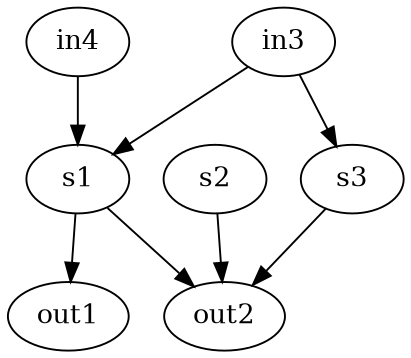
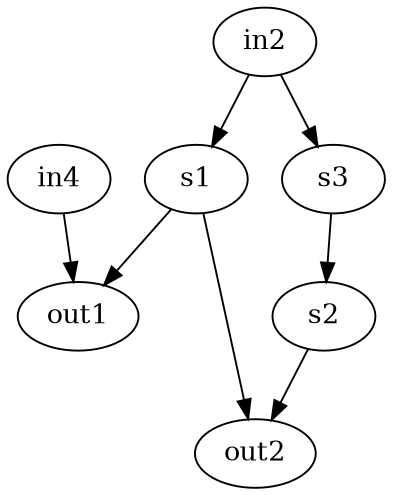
(284, 42) -> (265, 42)
(78, 101) -> (67, 238)
(296, 240) -> (329, 238)
